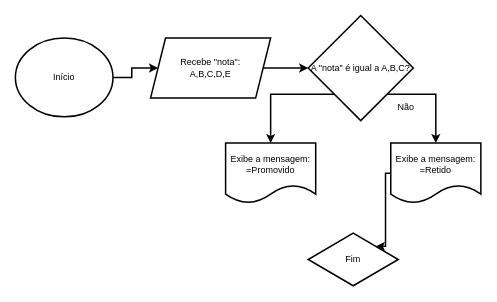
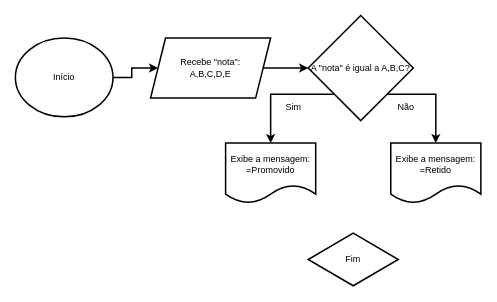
none -> (293, 108)
(385, 208) -> none
